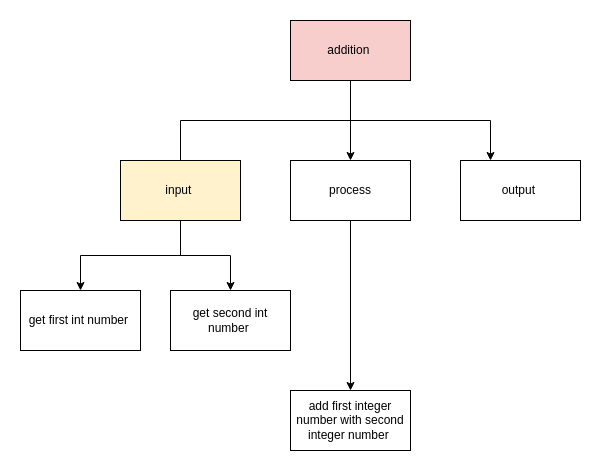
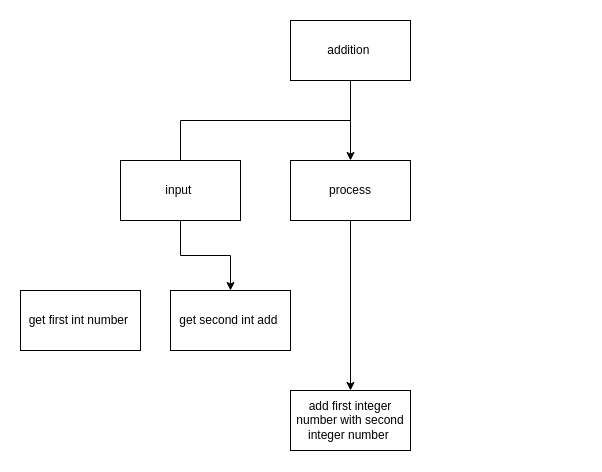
(351, 51) -> (351, 51)
(438, 121) -> none
(181, 191) -> (181, 191)
(521, 191) -> none
(116, 256) -> none
(231, 321) -> (231, 321)
